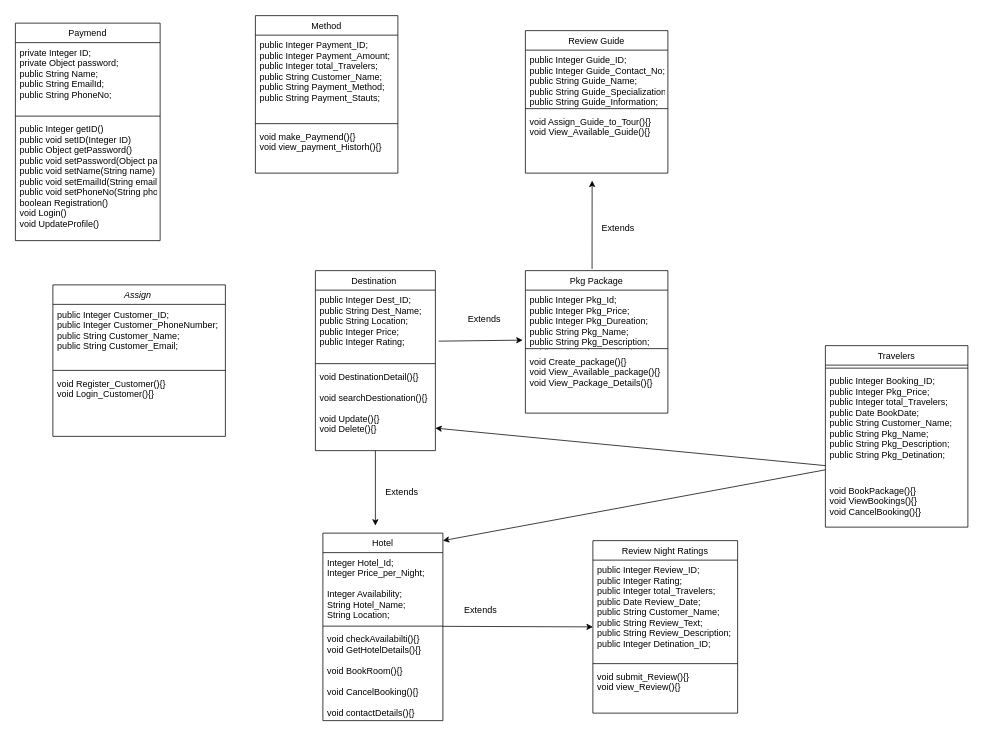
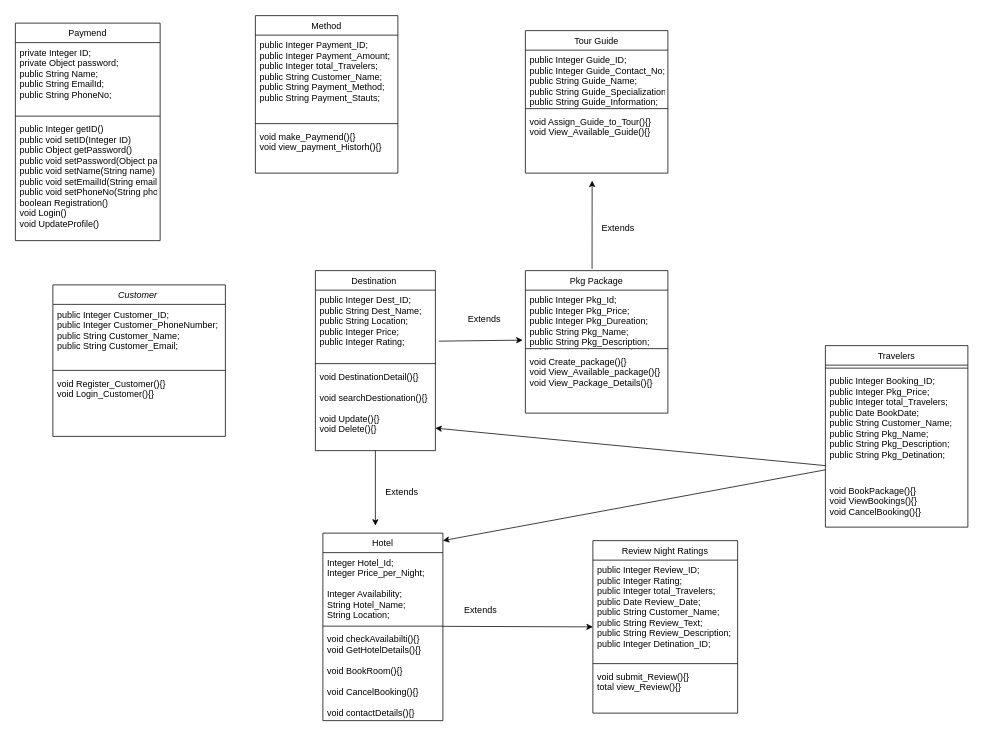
(596, 41) -> (596, 41)
(139, 295) -> (139, 295)
(648, 677) -> (648, 677)
